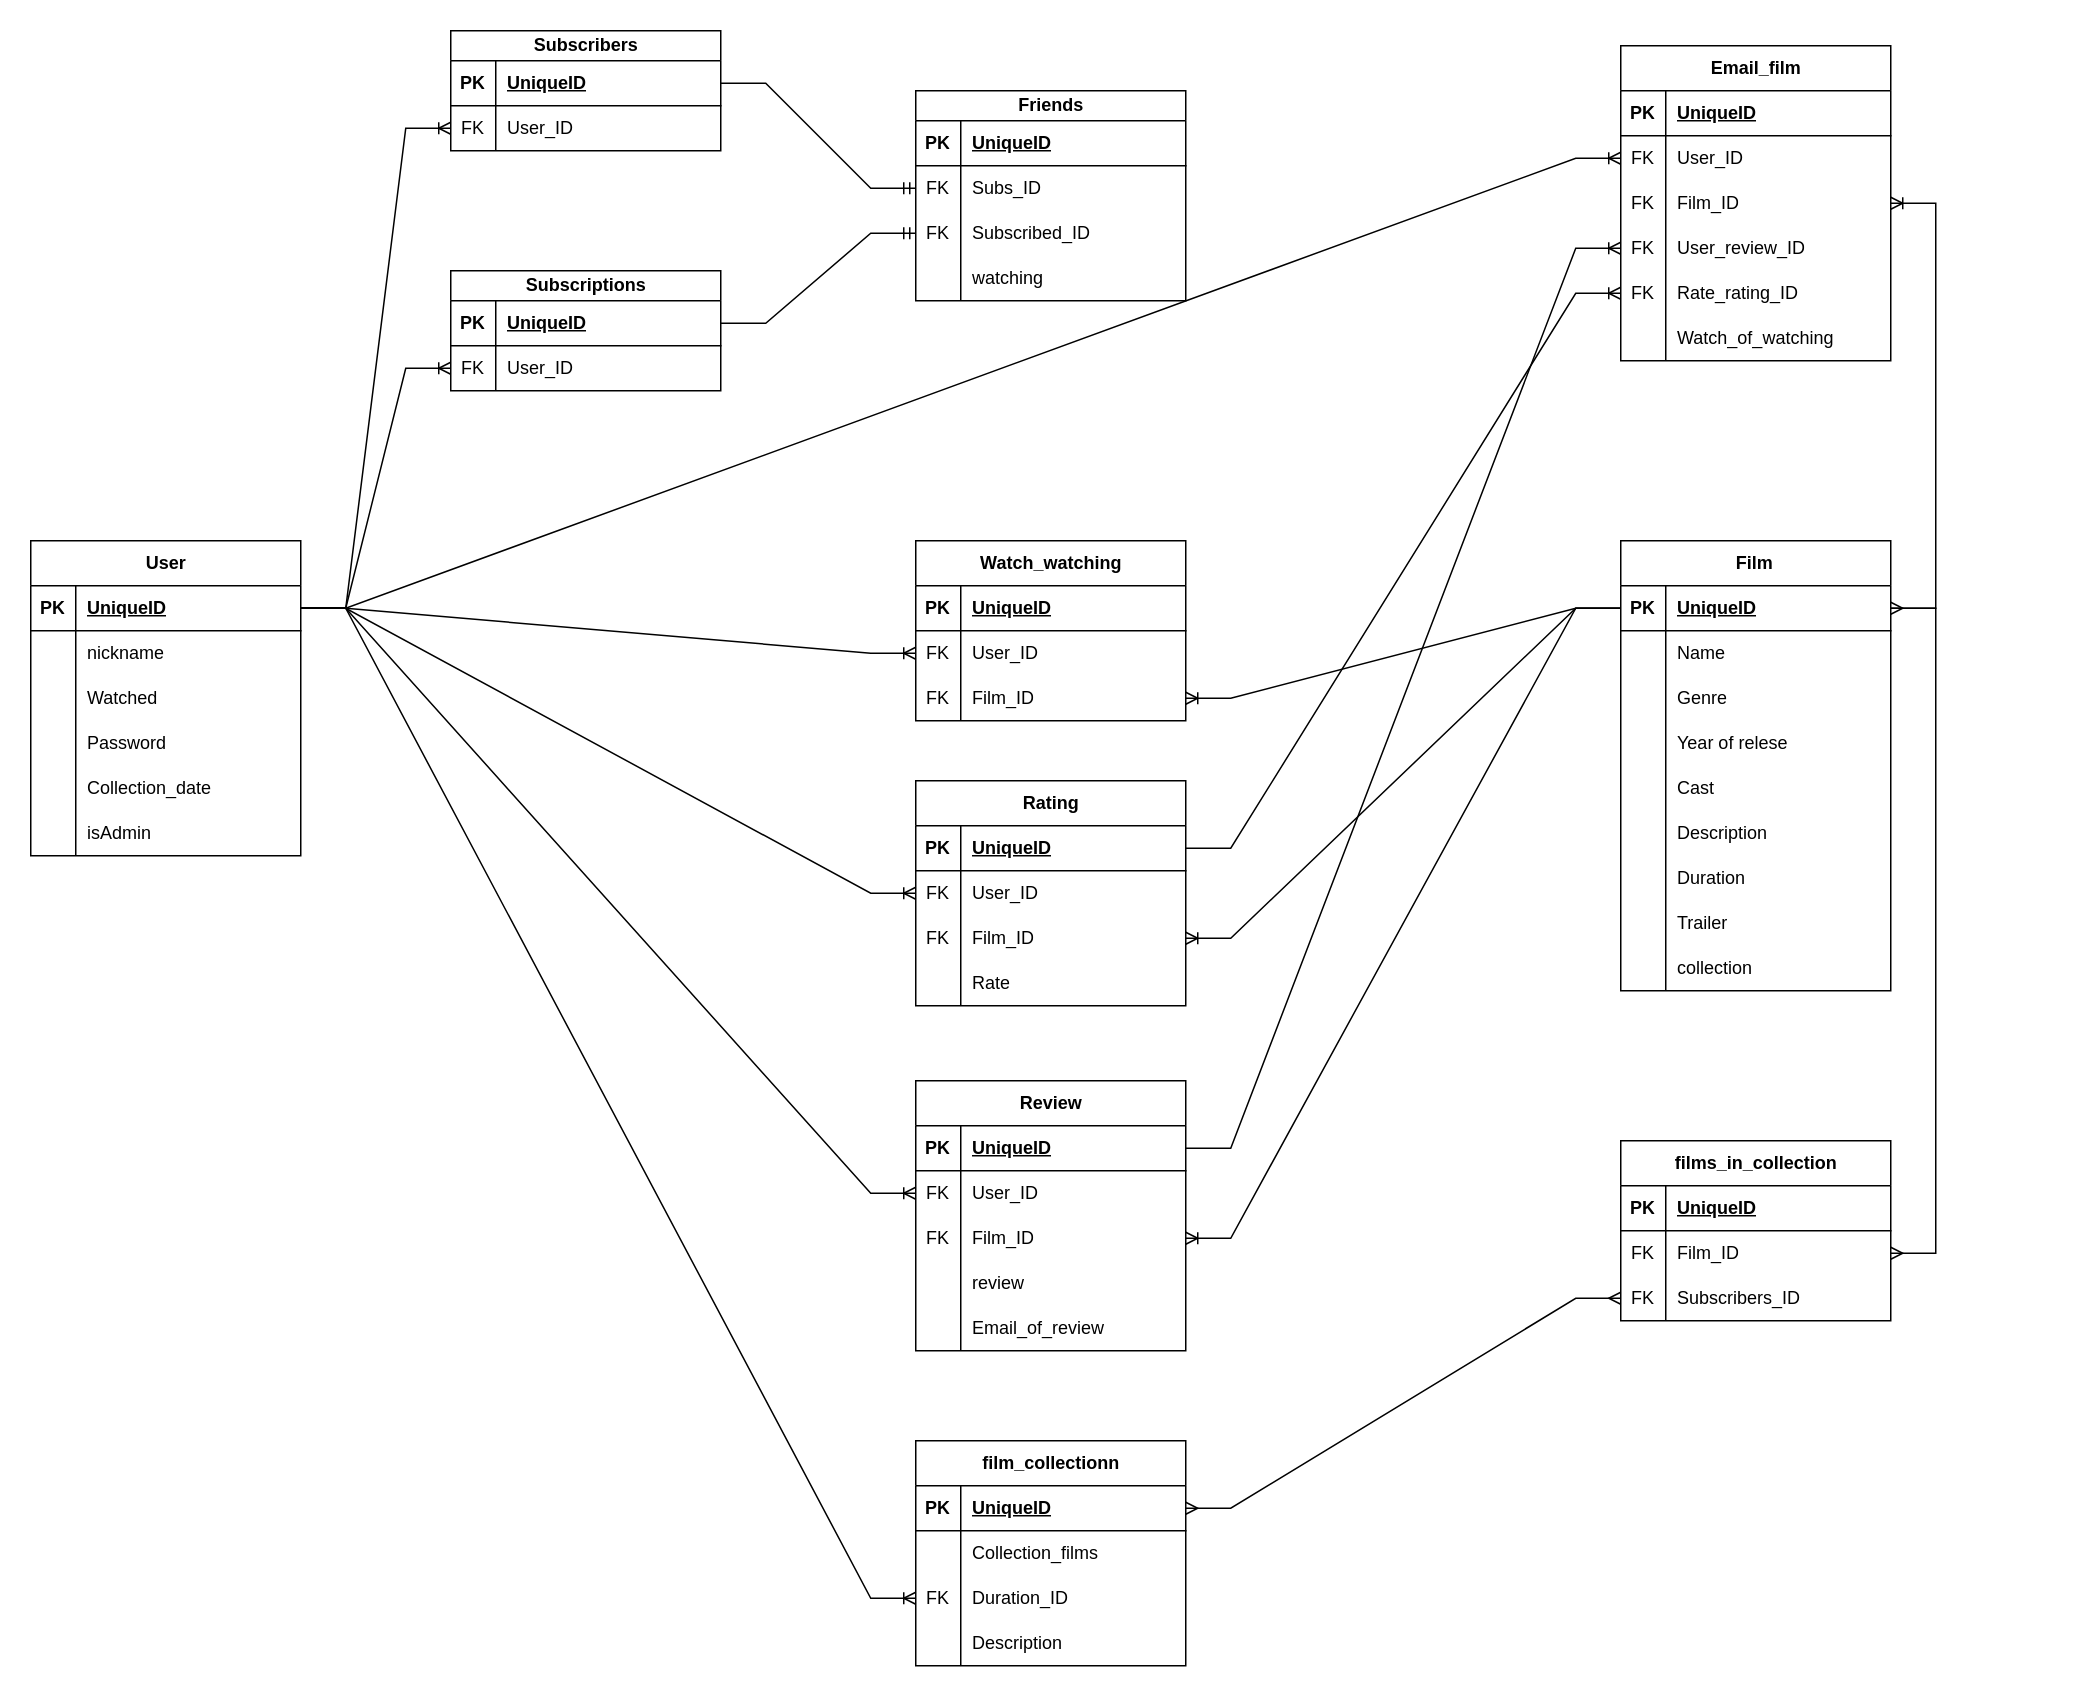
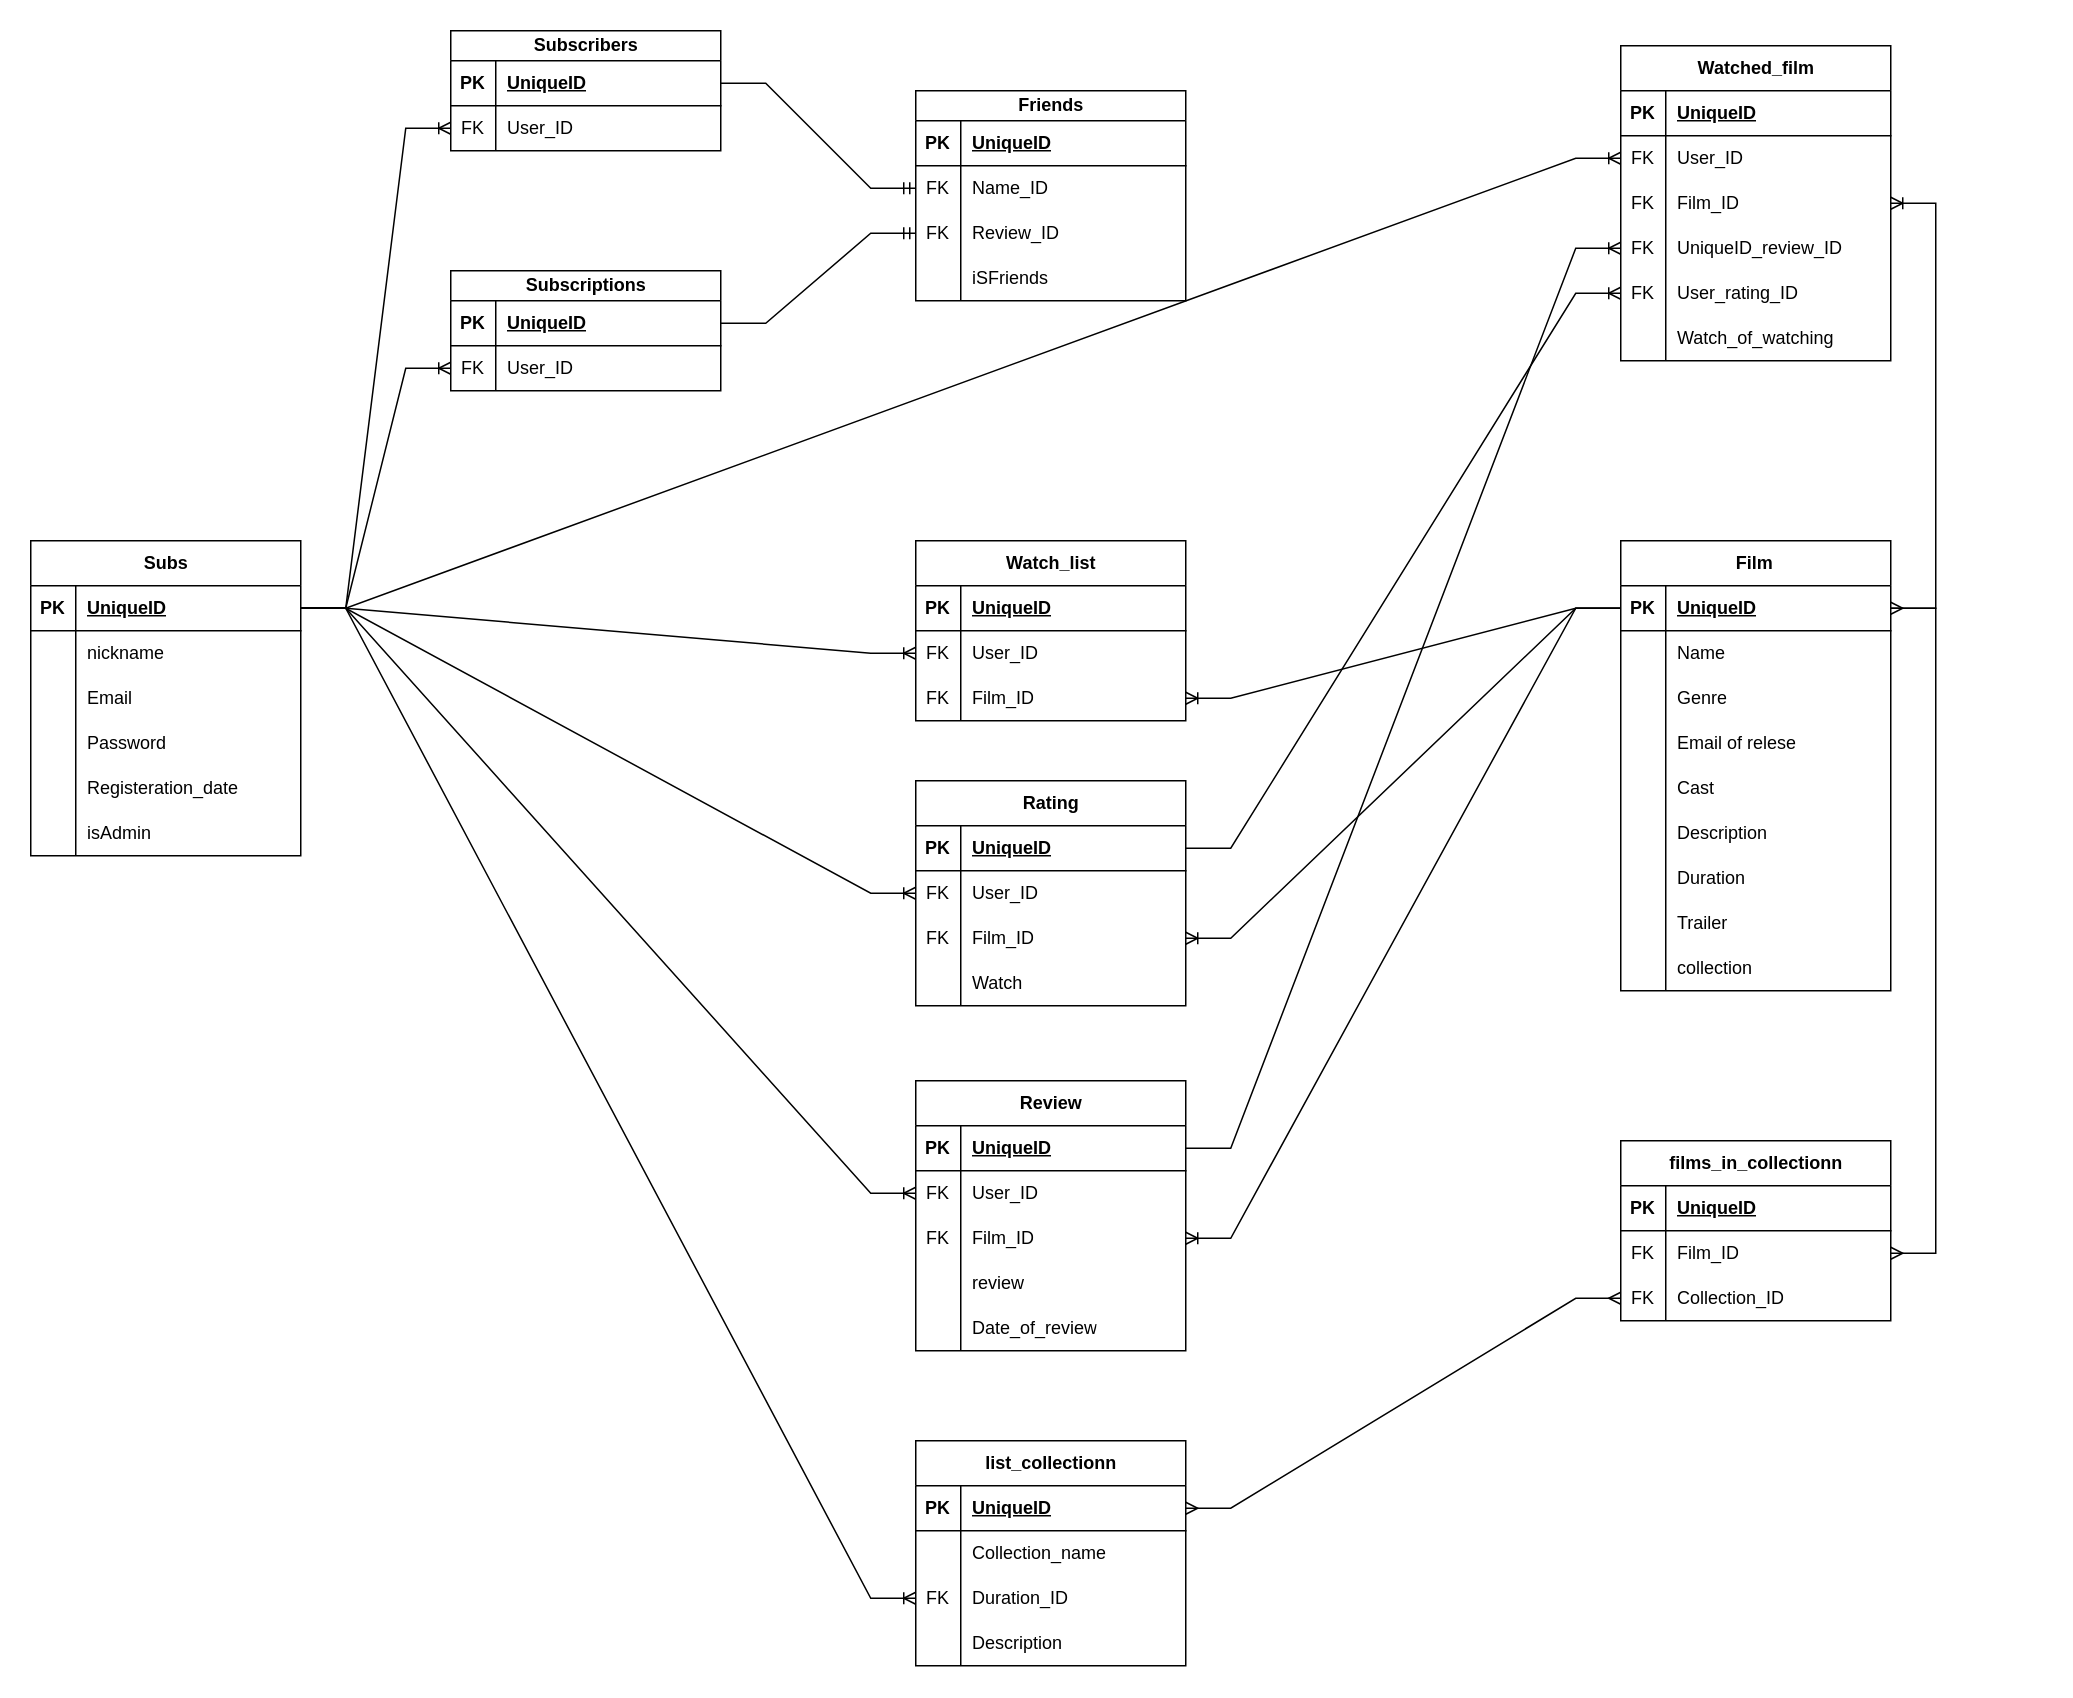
(1757, 68) -> (1757, 68)
(1008, 188) -> (1008, 188)
(1036, 233) -> (1016, 233)
(1746, 248) -> (1764, 248)
(1011, 278) -> (1013, 278)
(1746, 293) -> (1746, 293)
(167, 563) -> (167, 563)
(1052, 563) -> (1052, 563)
(123, 698) -> (108, 698)
(1741, 743) -> (1742, 743)
(156, 788) -> (174, 788)
(993, 983) -> (998, 983)
(1757, 1163) -> (1757, 1163)
(1746, 1298) -> (1736, 1298)
(1041, 1328) -> (1041, 1328)
(1052, 1463) -> (1052, 1463)
(1042, 1553) -> (1041, 1553)
